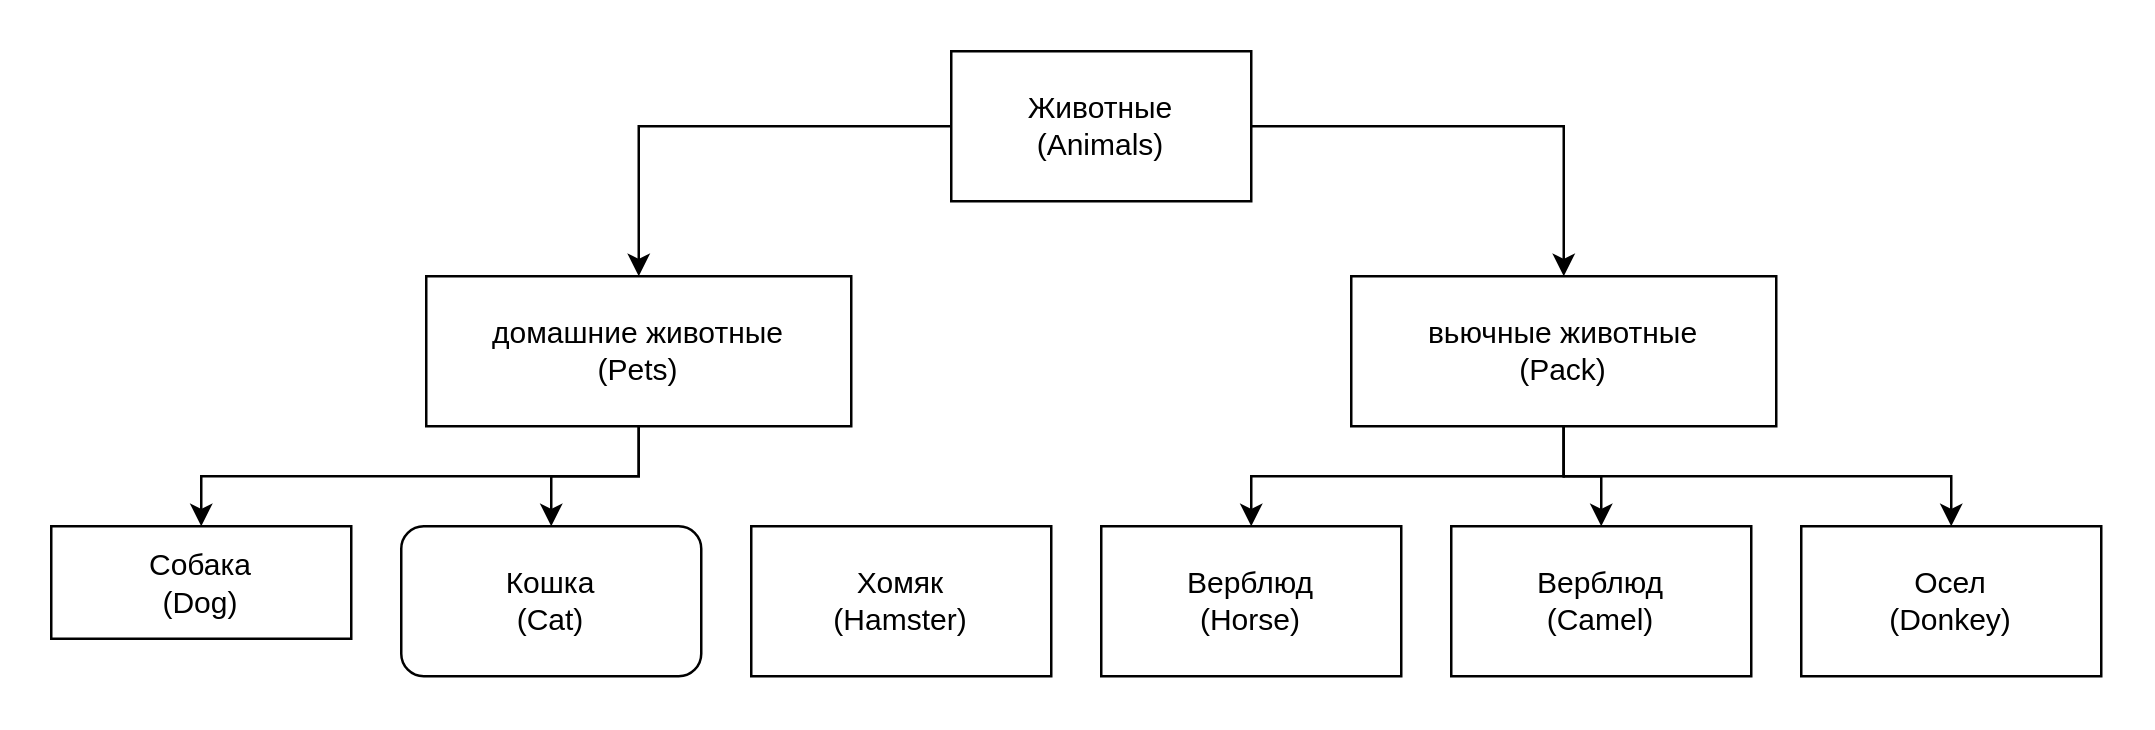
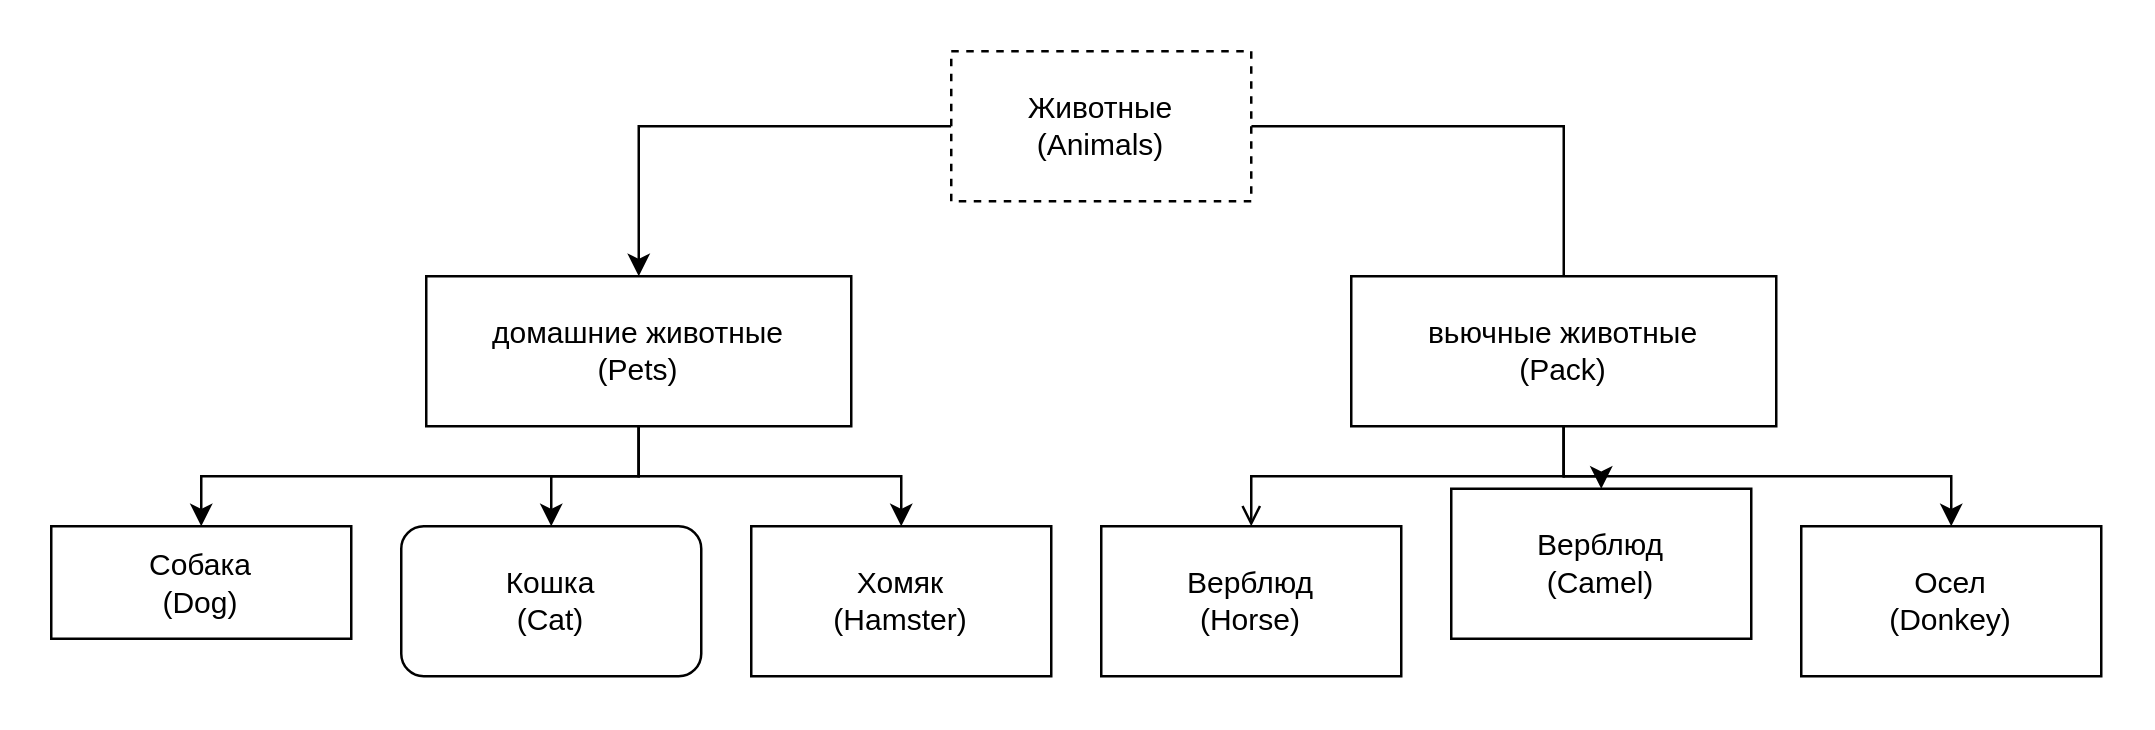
(1101, 126) -> (1101, 126)
(1564, 258) -> (1564, 265)
none -> (789, 476)
(1251, 508) -> (1251, 512)
(1601, 601) -> (1601, 564)
